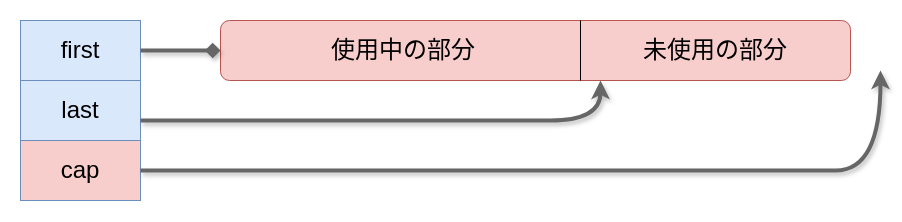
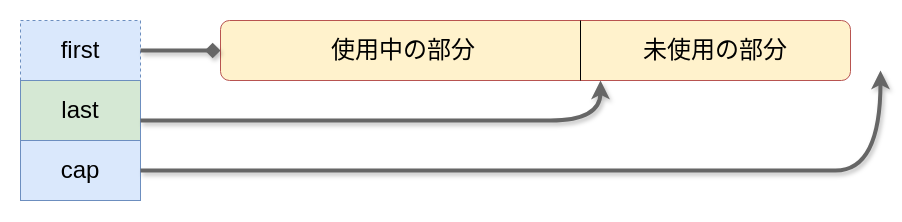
(81, 51) -> (81, 51)
(536, 51) -> (536, 51)
(81, 111) -> (81, 111)
(81, 171) -> (81, 171)
